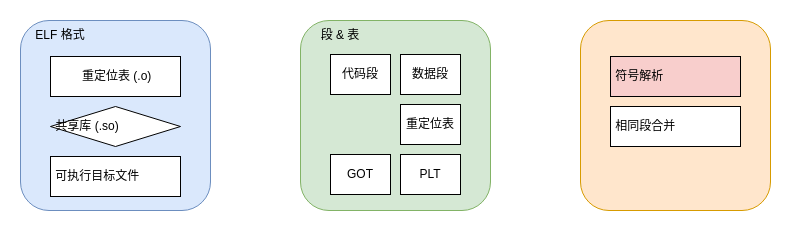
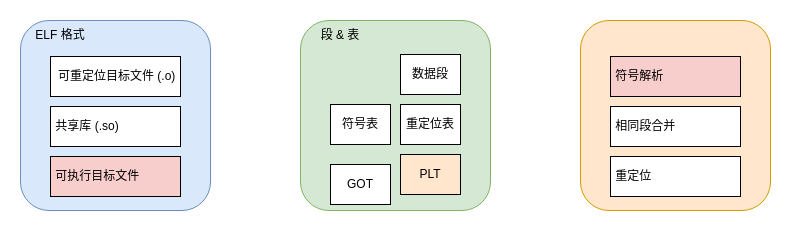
(361, 75) -> none
(116, 77) -> (116, 77)
none -> (361, 125)
(116, 127) -> (116, 127)
(361, 175) -> (361, 185)
(431, 175) -> (431, 175)
(116, 177) -> (116, 177)
none -> (676, 177)
